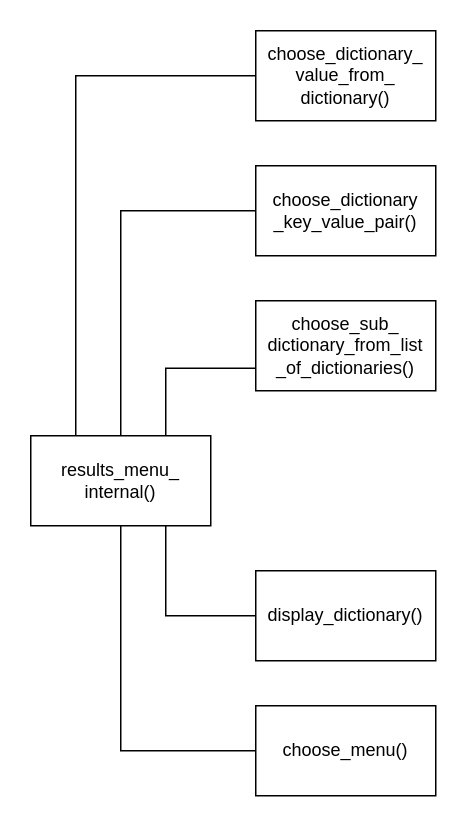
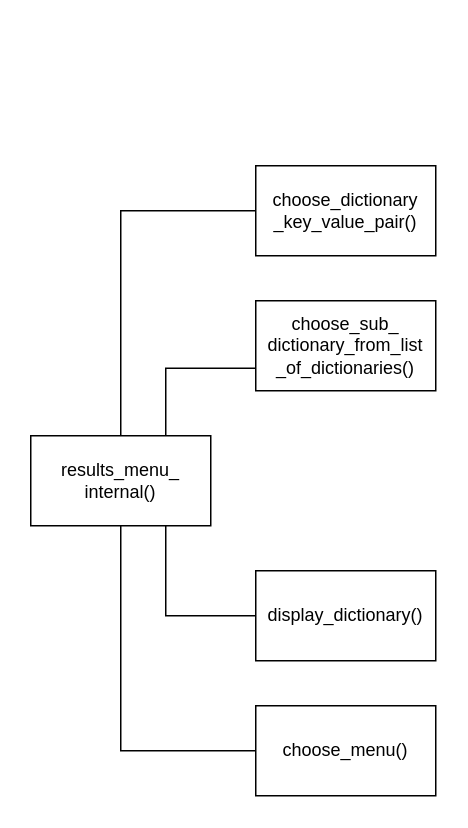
(346, 76) -> none
(76, 166) -> none
